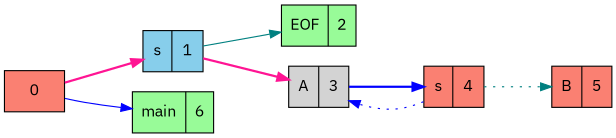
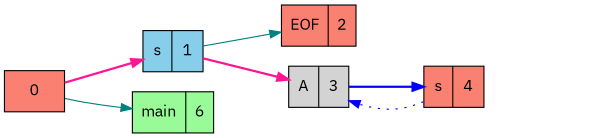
(319, 26) -> (319, 26)
(582, 87) -> none
(93, 104) -> (93, 104)
